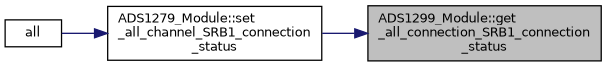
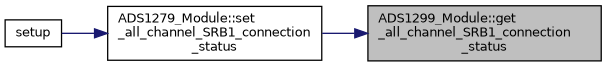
(33, 33) -> (33, 33)
(485, 33) -> (485, 33)
